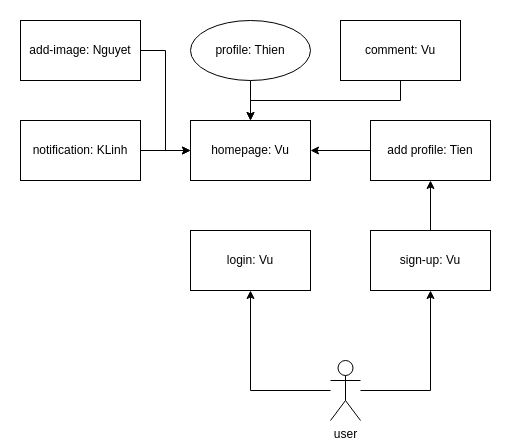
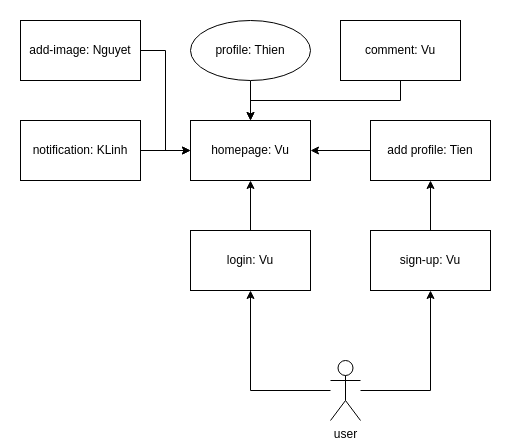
none -> (251, 209)
